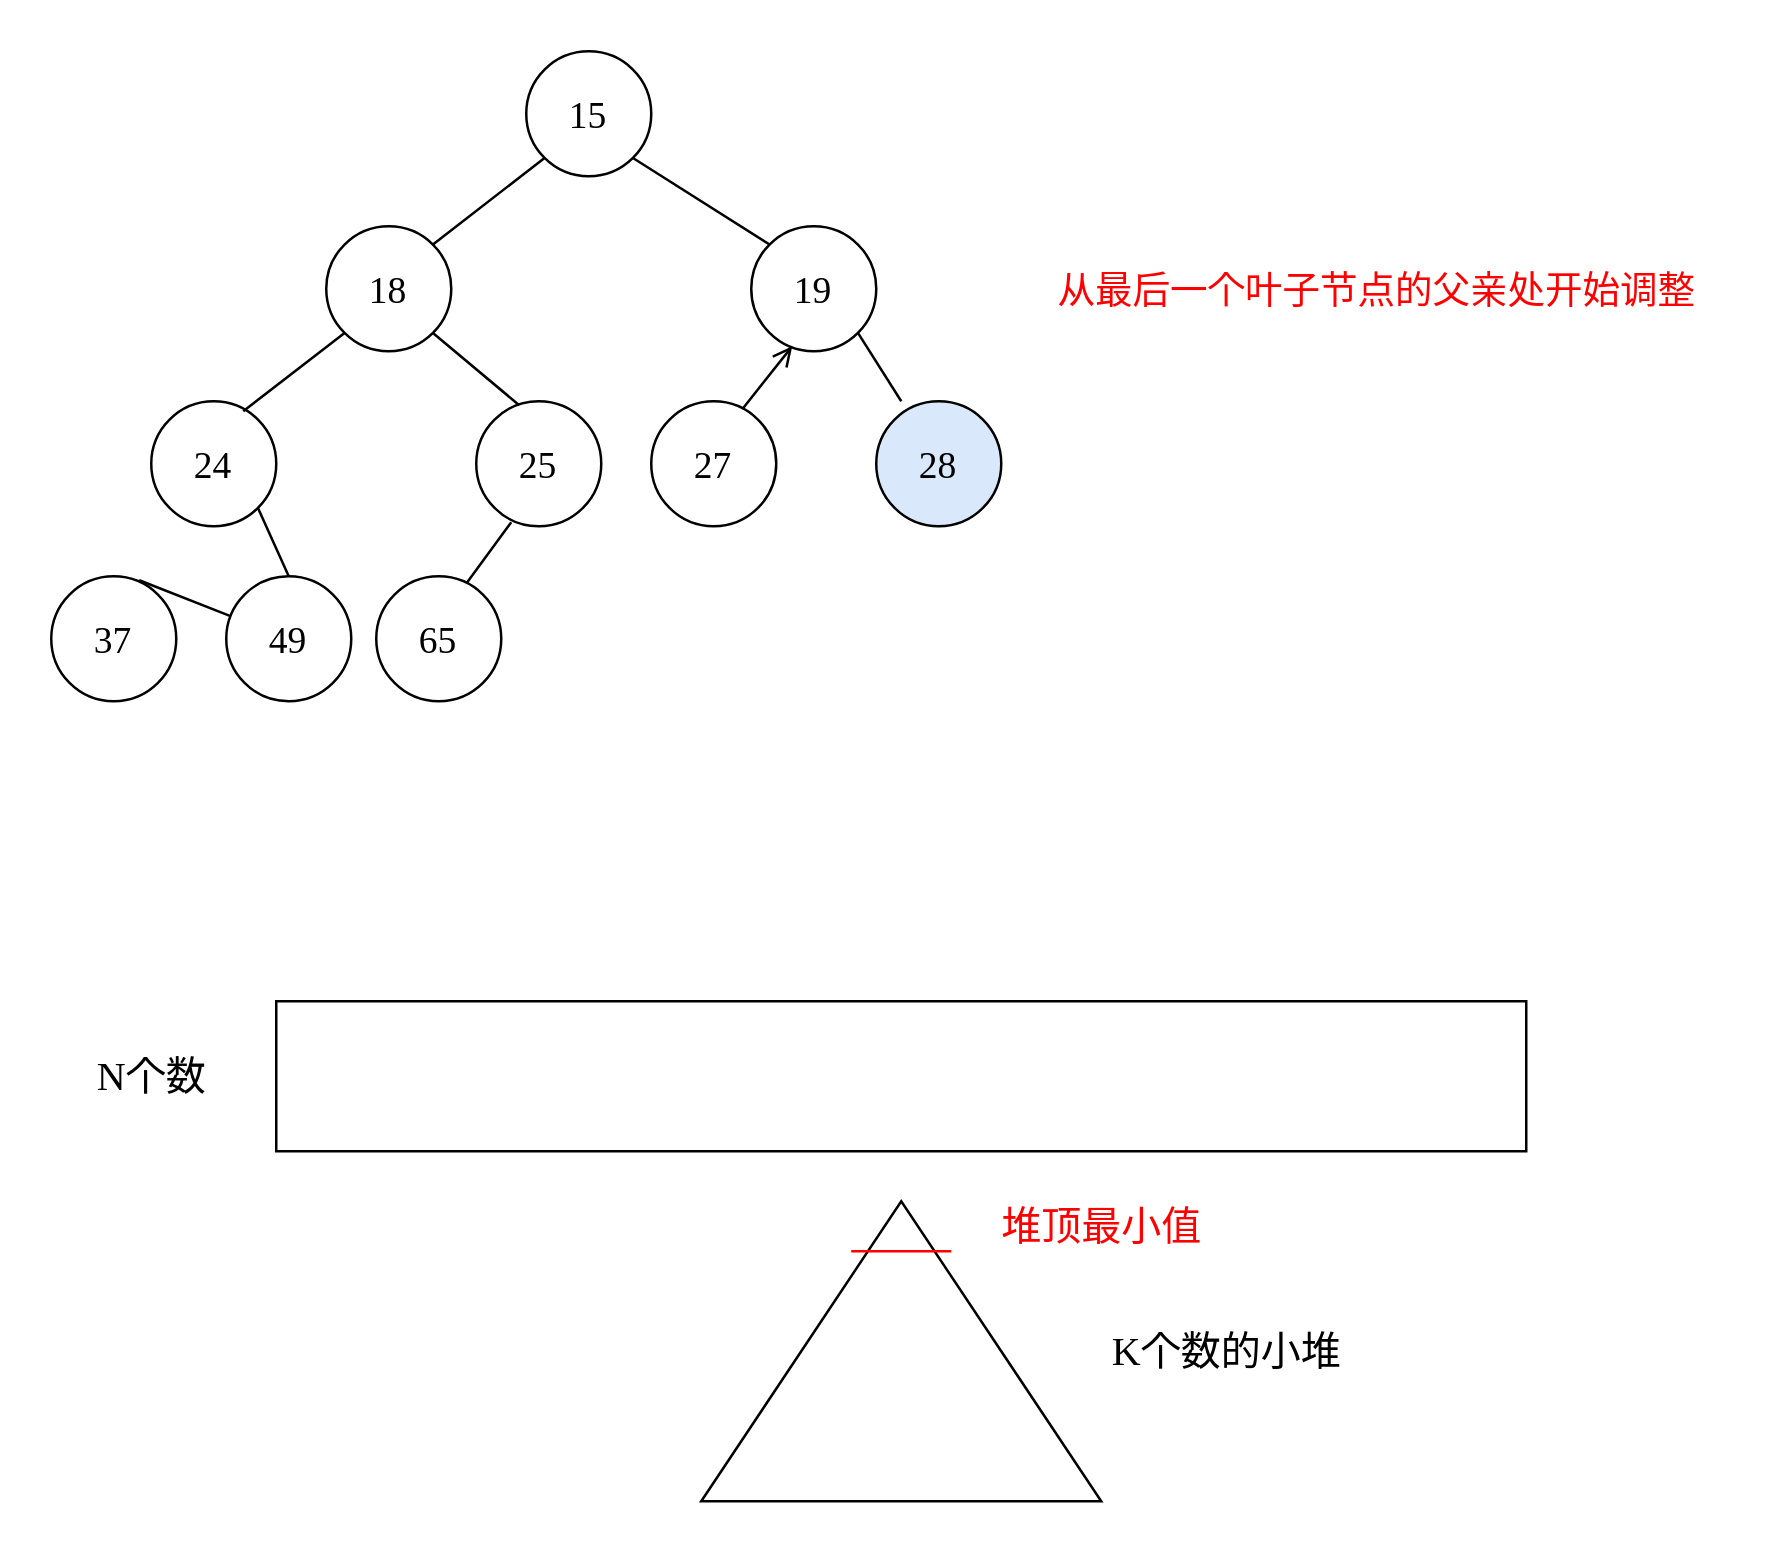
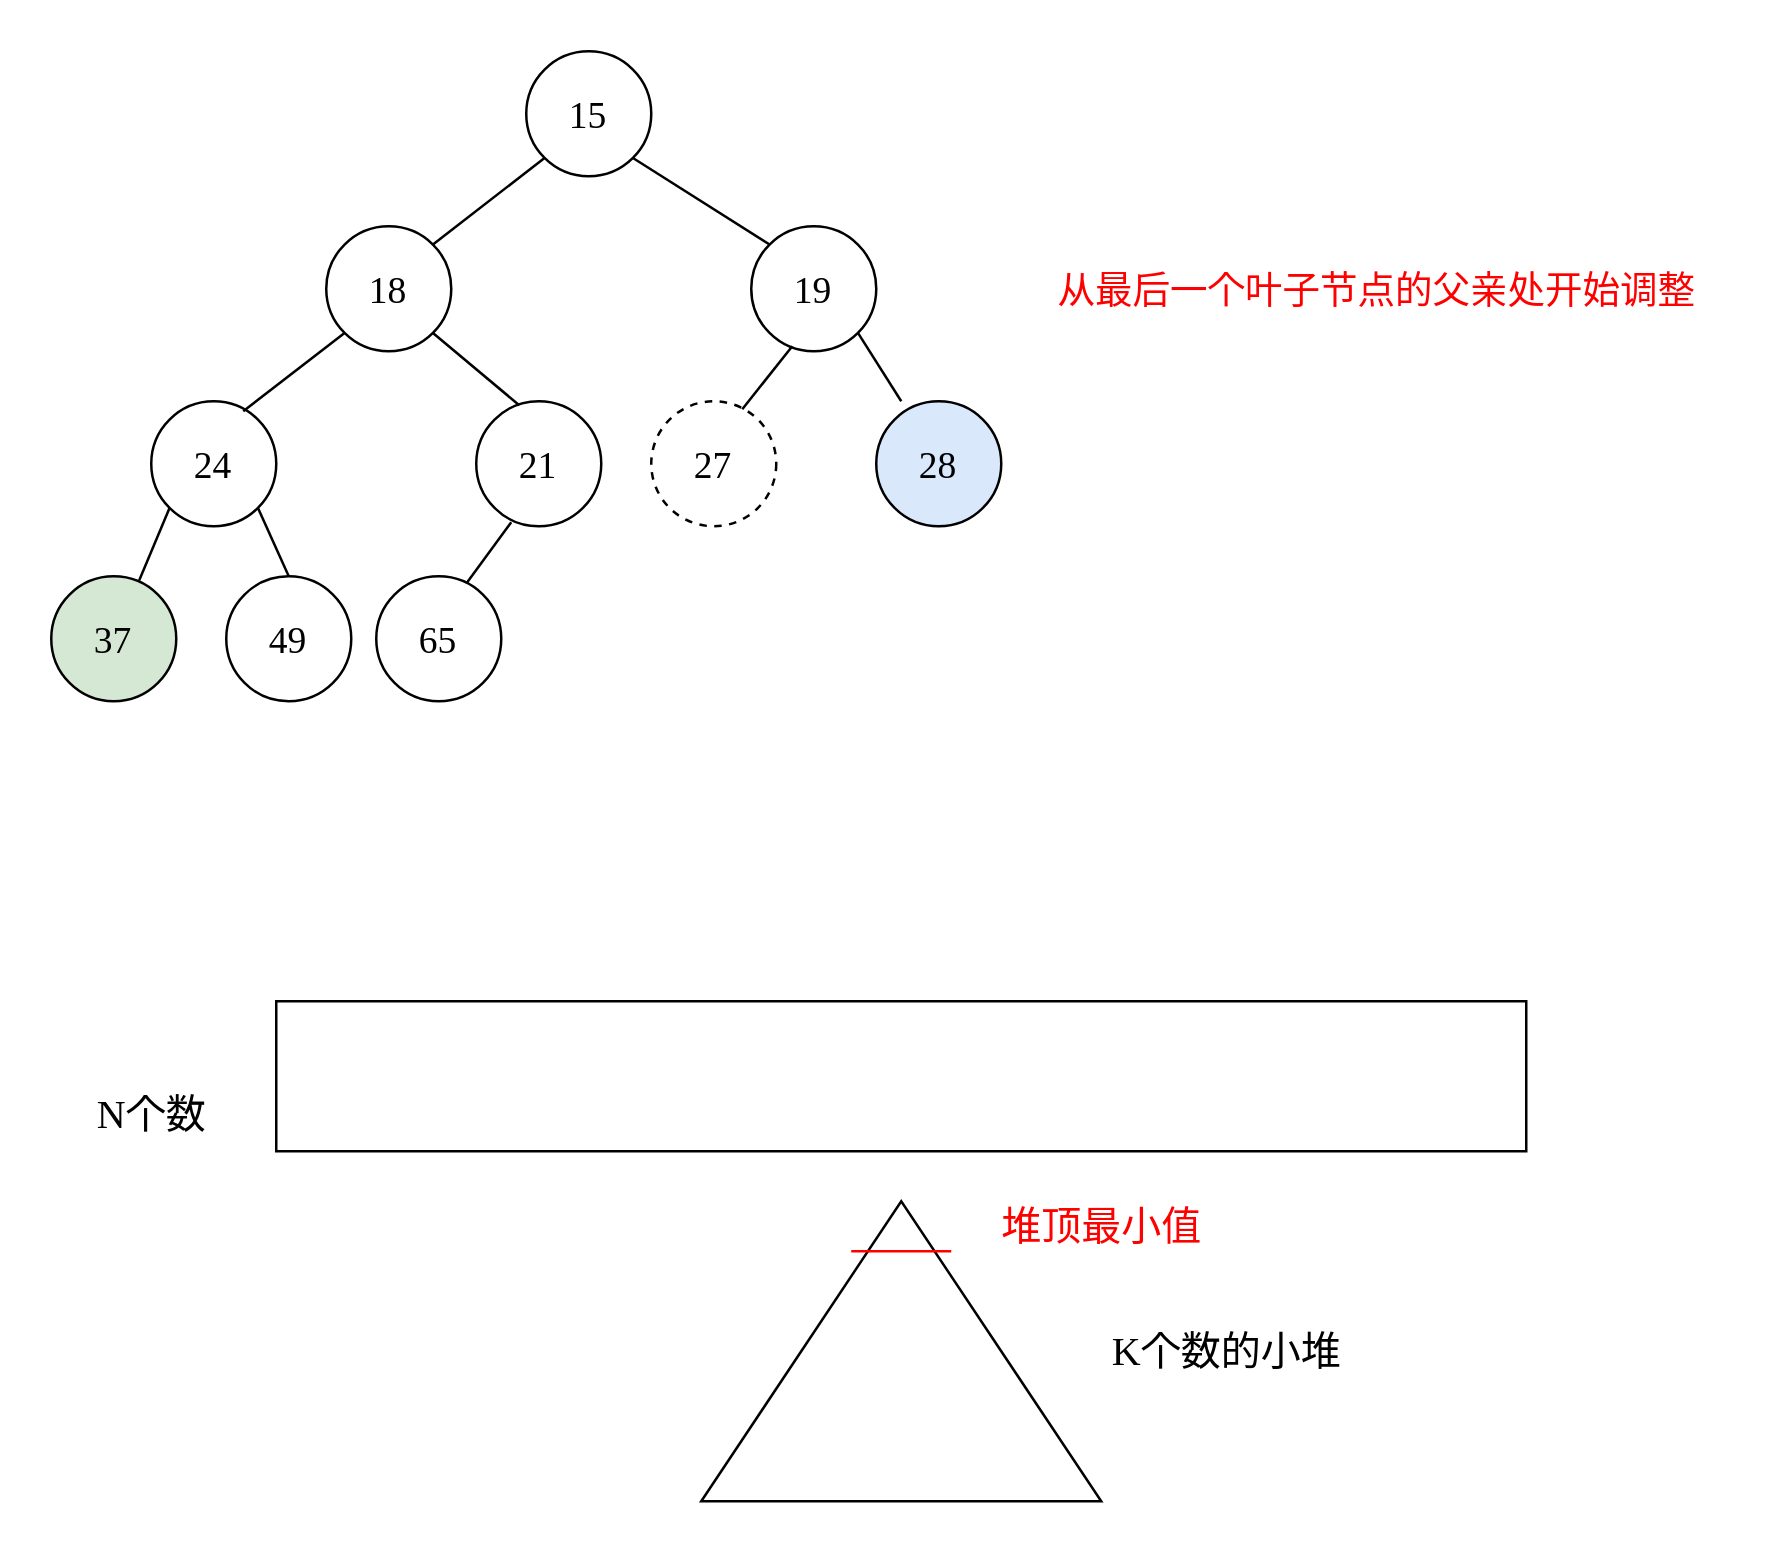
(787, 353) -> (788, 352)
(539, 464) -> (539, 464)
(714, 464) -> (714, 464)
(184, 598) -> (154, 544)
(114, 639) -> (114, 639)
(151, 1076) -> (151, 1114)
